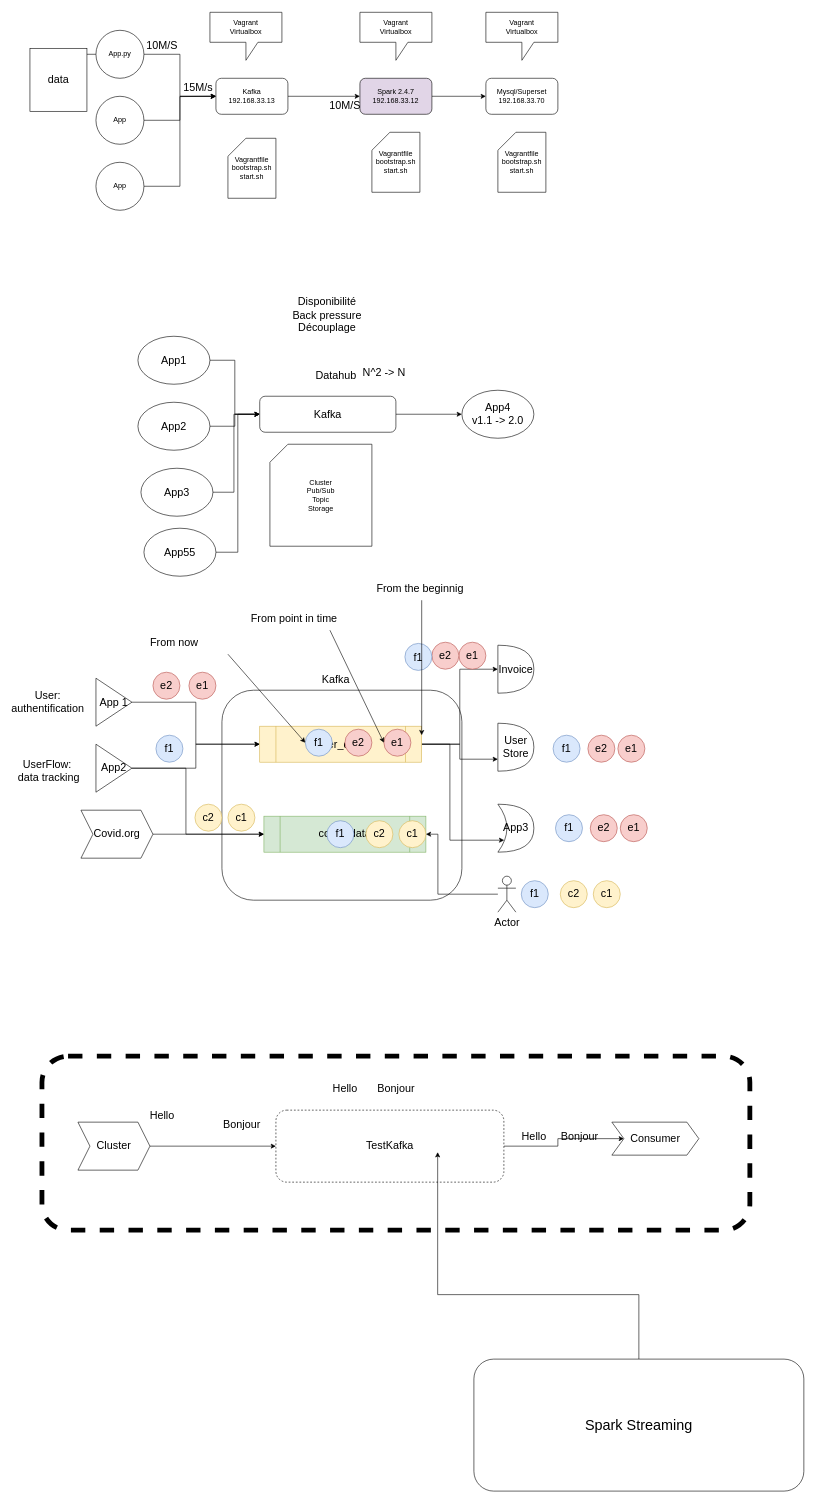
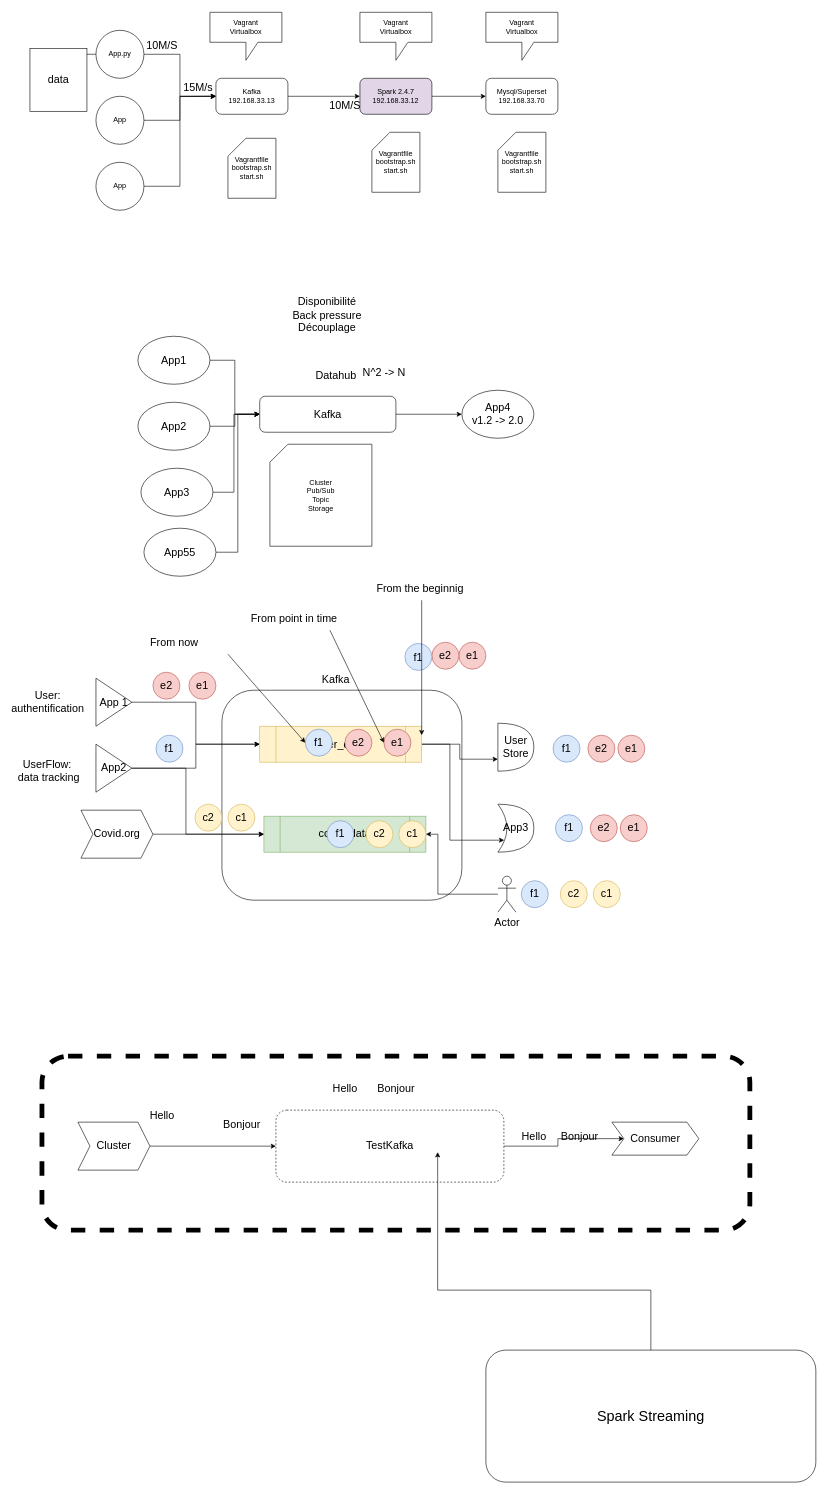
(498, 414) -> (498, 414)
(492, 669) -> none
(516, 669) -> none
(639, 1425) -> (651, 1416)
